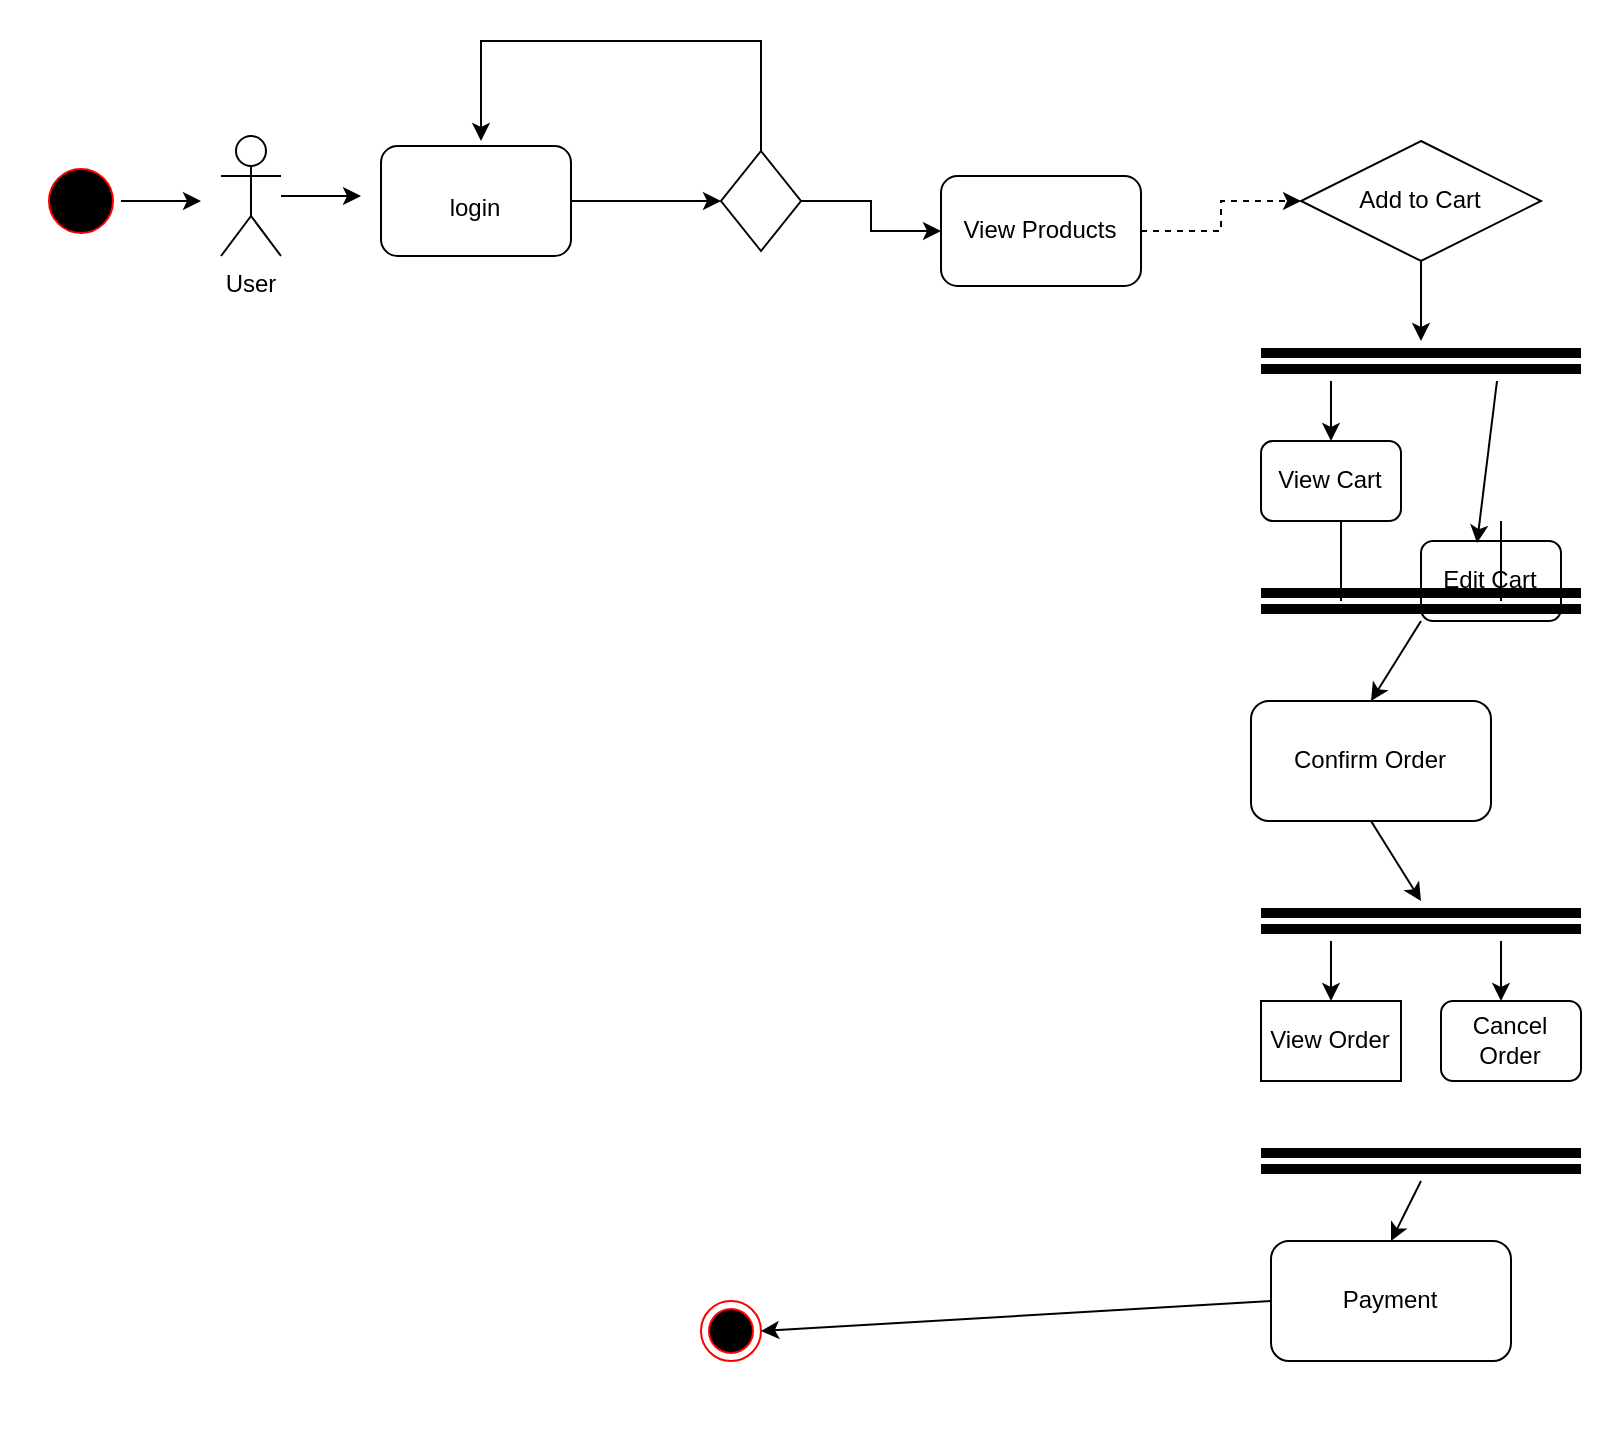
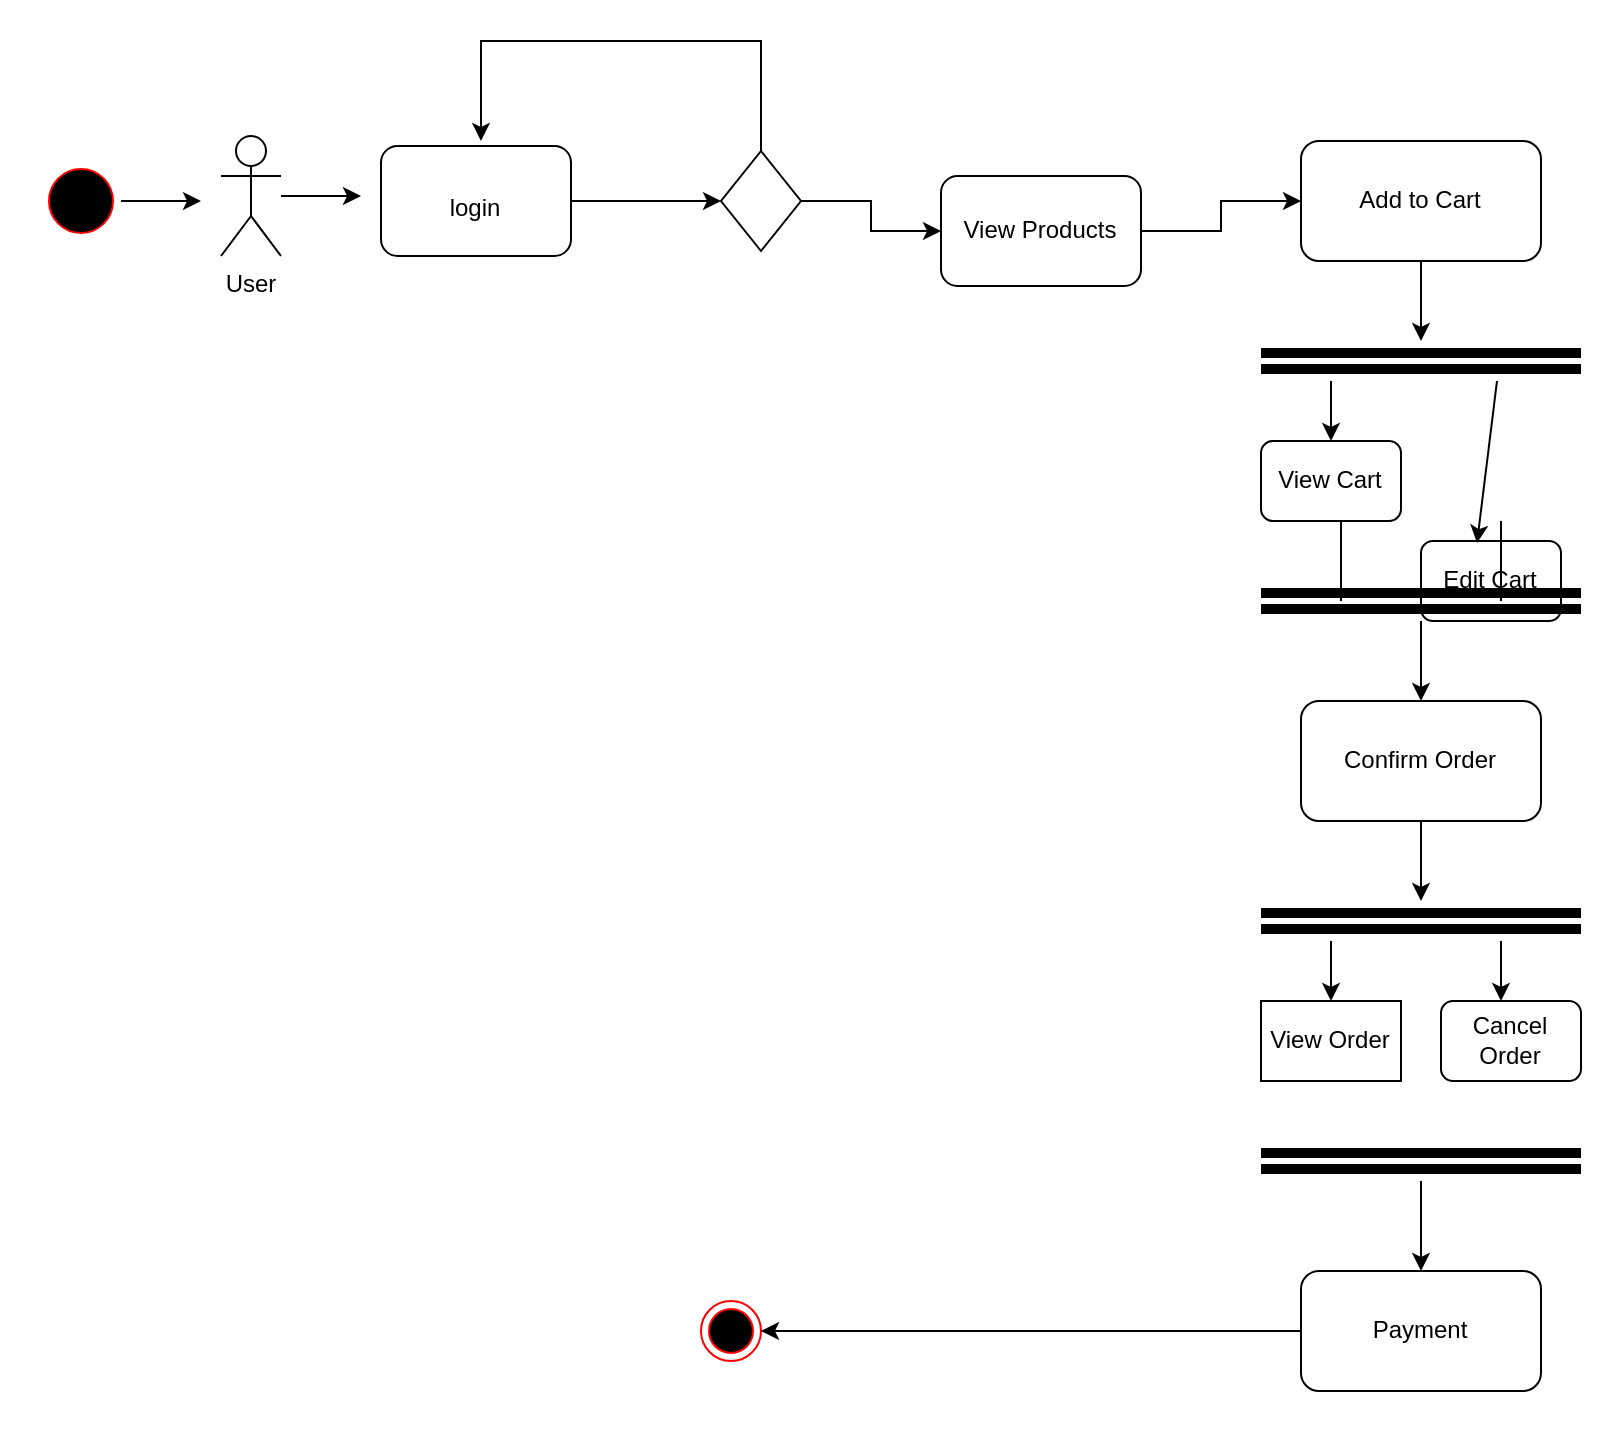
(1421, 201) -> (1421, 201)
(1221, 221) -> (1221, 221)
(1371, 761) -> (1421, 761)
(1391, 1301) -> (1421, 1331)
